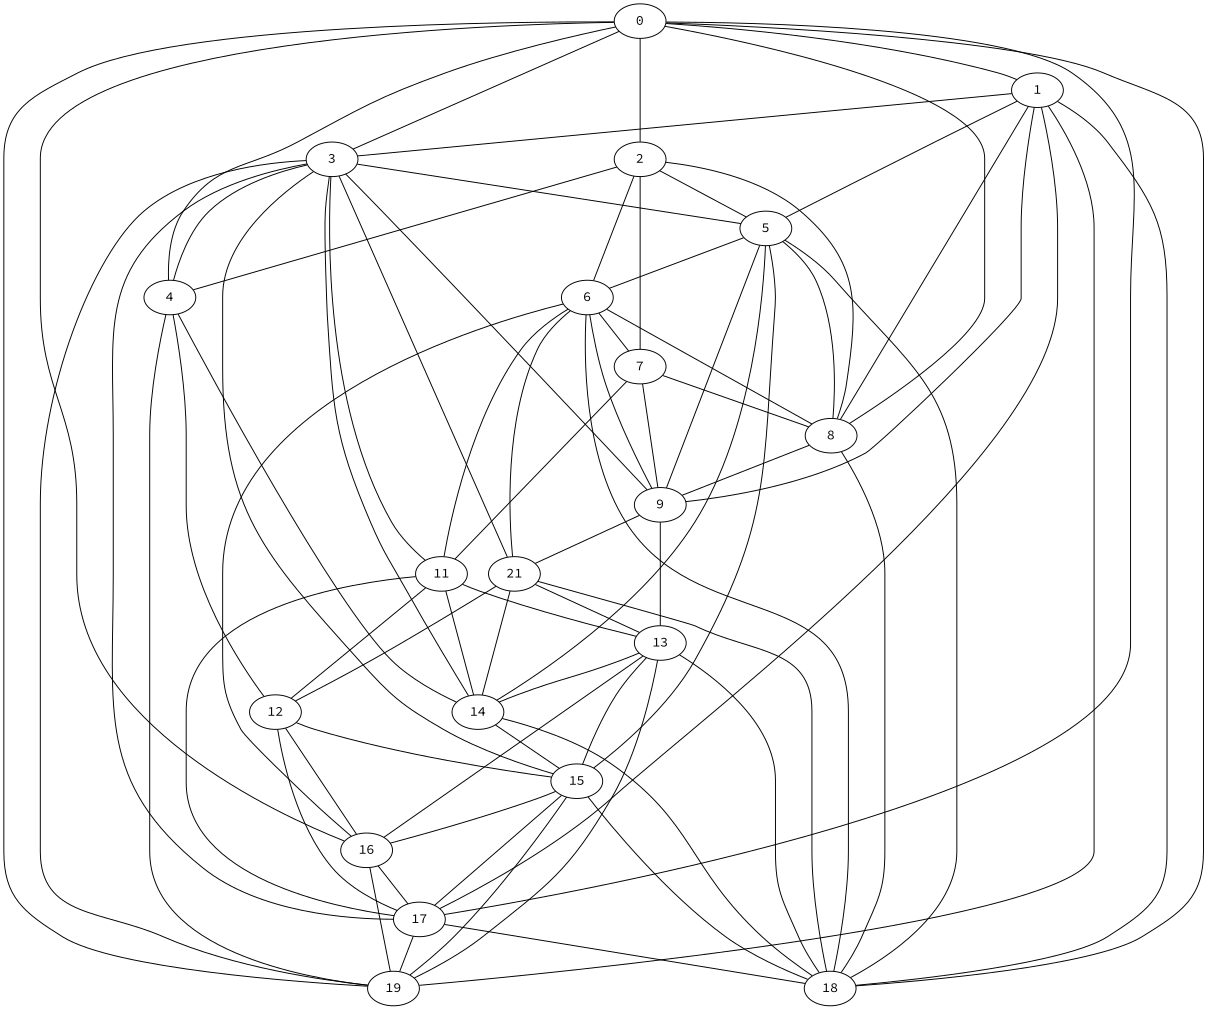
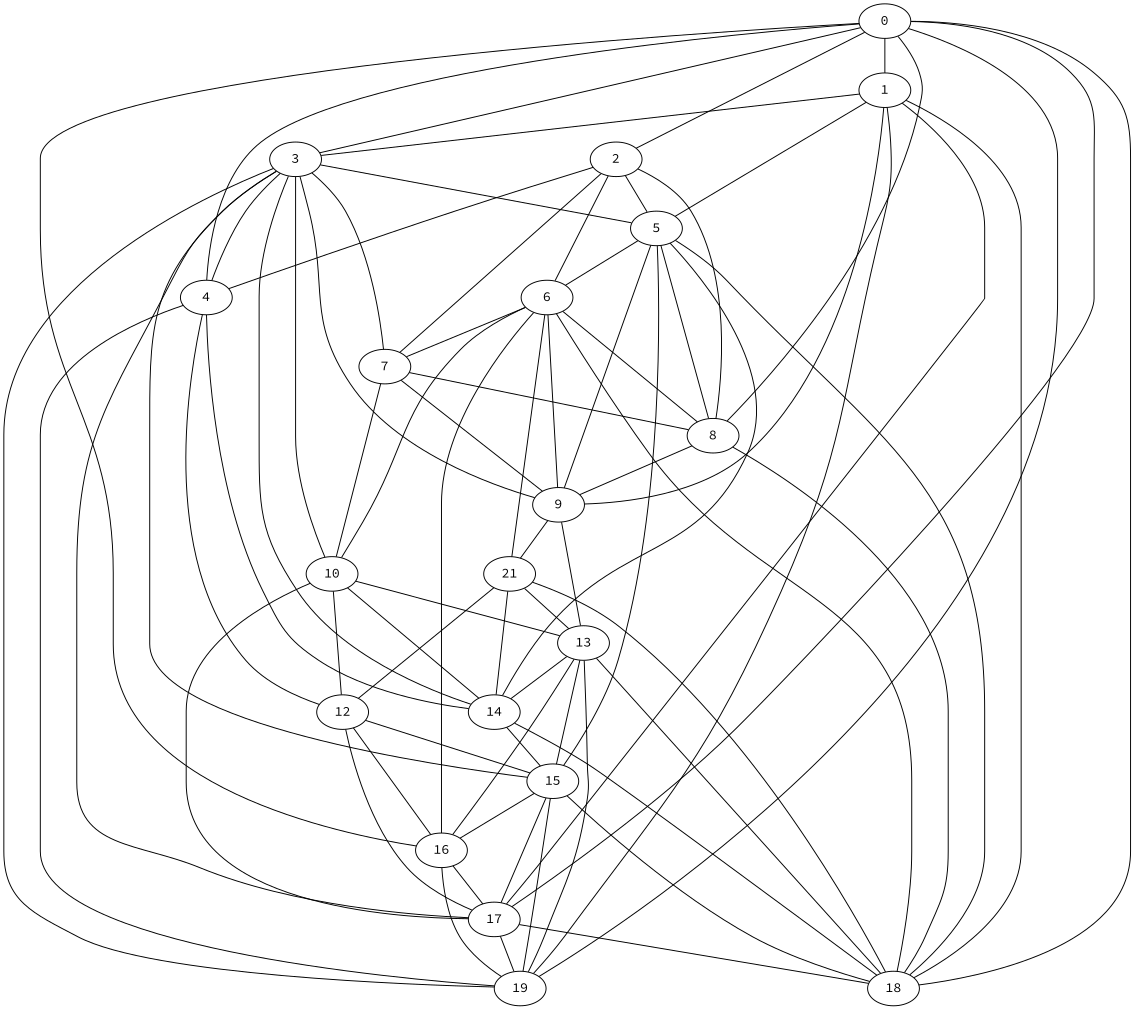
(935, 263) -> none
(423, 367) -> (364, 254)
(441, 574) -> (332, 574)
